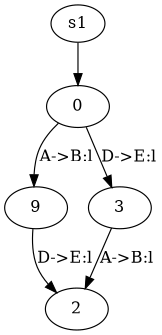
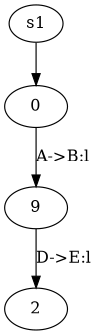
(120, 208) -> none
